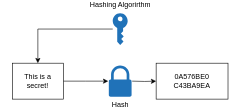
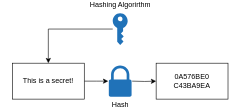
(38, 81) -> (48, 81)
